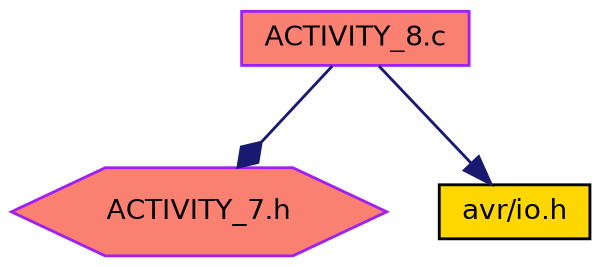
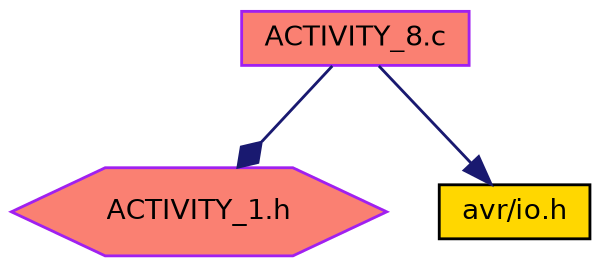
(199, 212) -> (199, 212)
